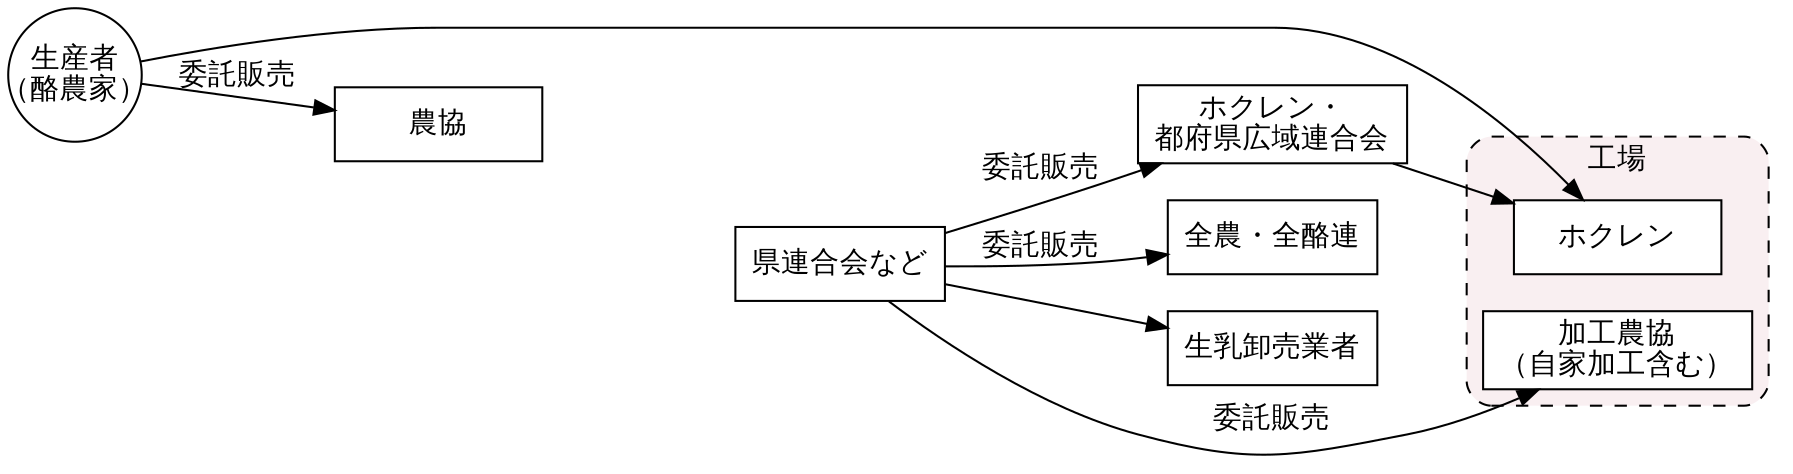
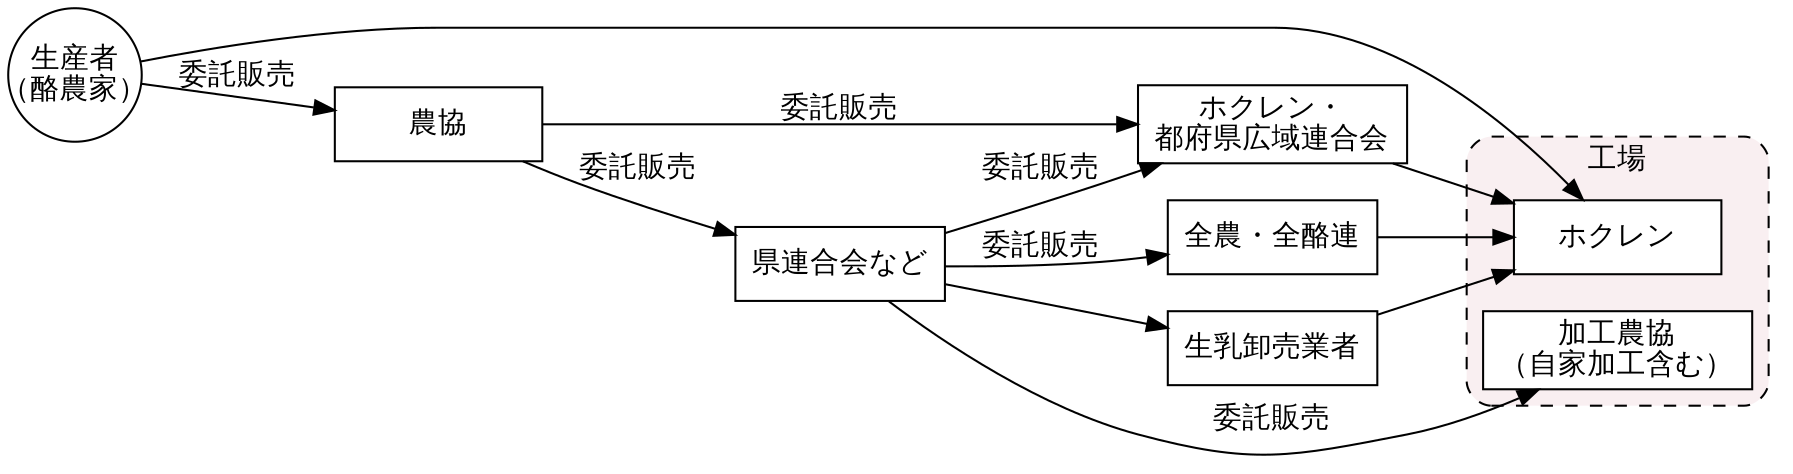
none -> (830, 124)
none -> (618, 198)
none -> (1436, 237)
none -> (1436, 296)
